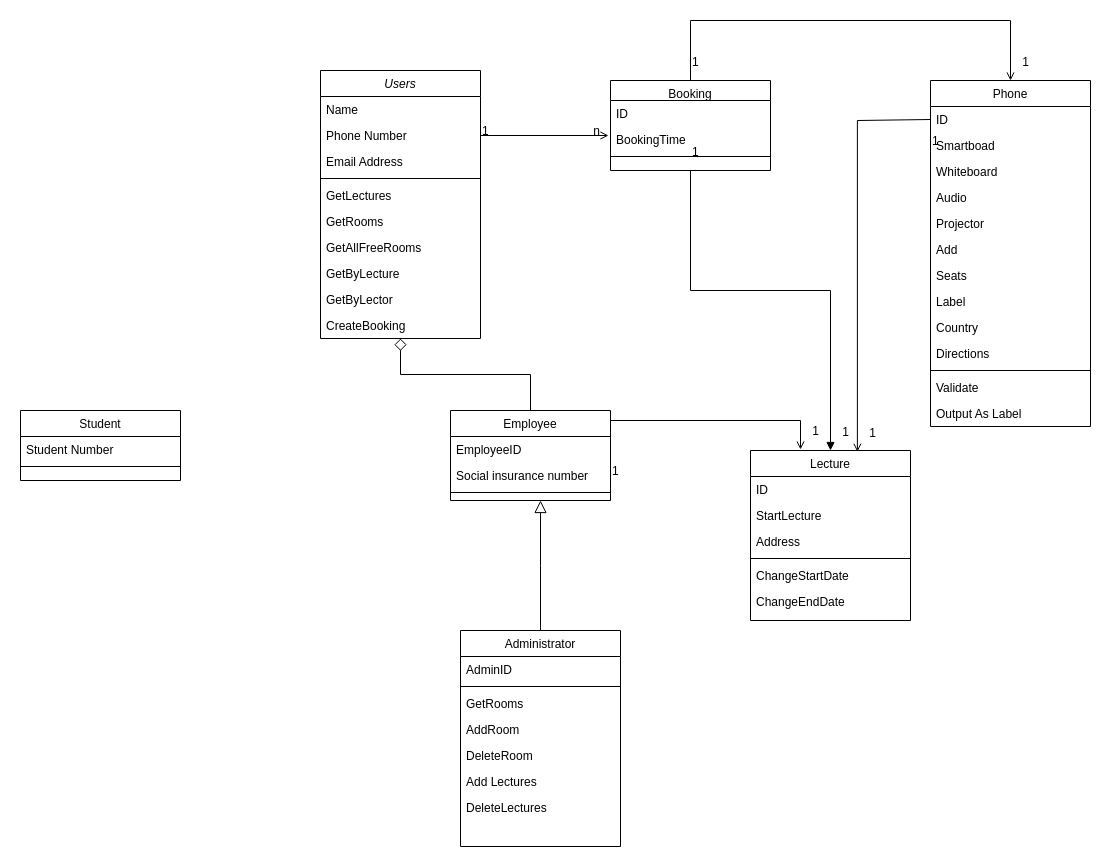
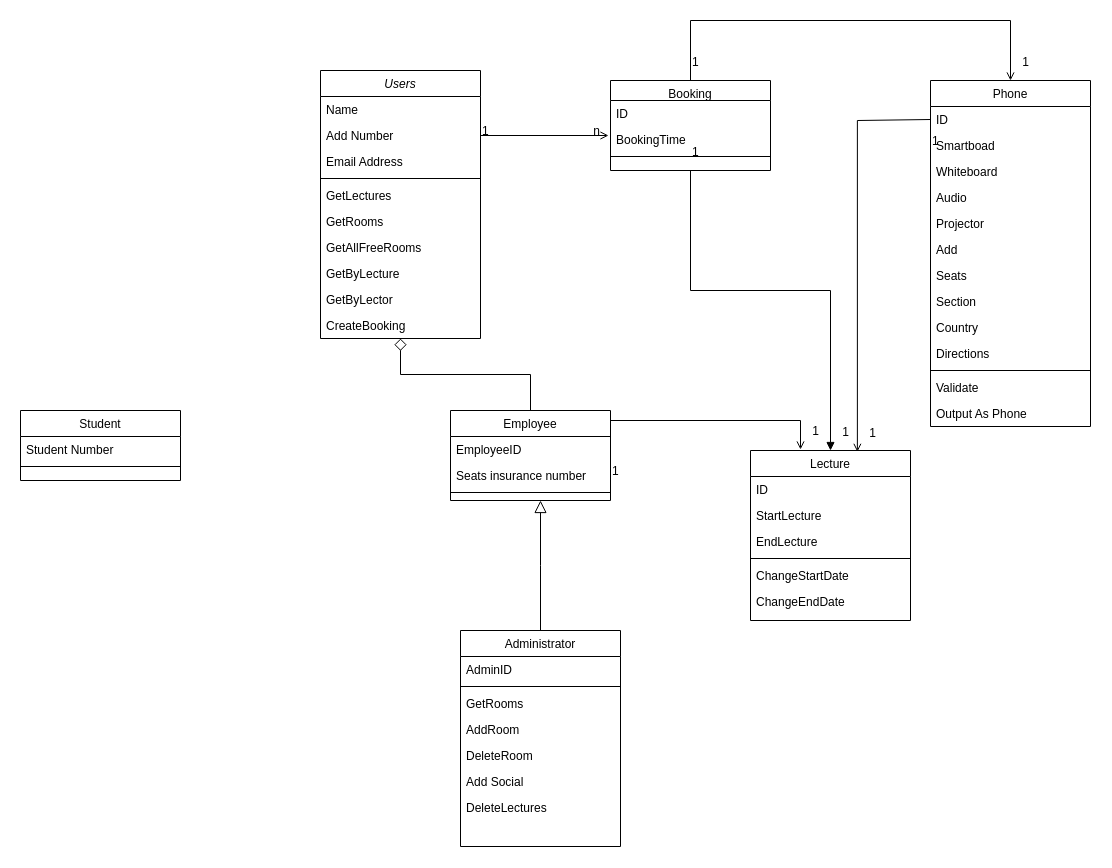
(365, 136) -> (358, 136)
(951, 302) -> (958, 302)
(982, 414) -> (983, 414)
(525, 476) -> (525, 476)
(780, 542) -> (790, 542)
(505, 782) -> (495, 782)
